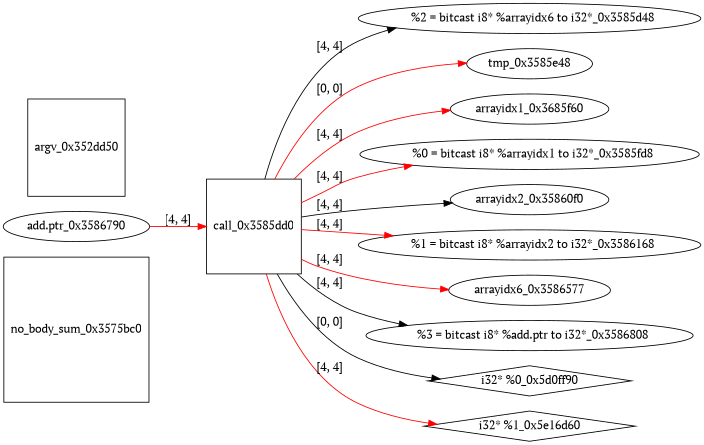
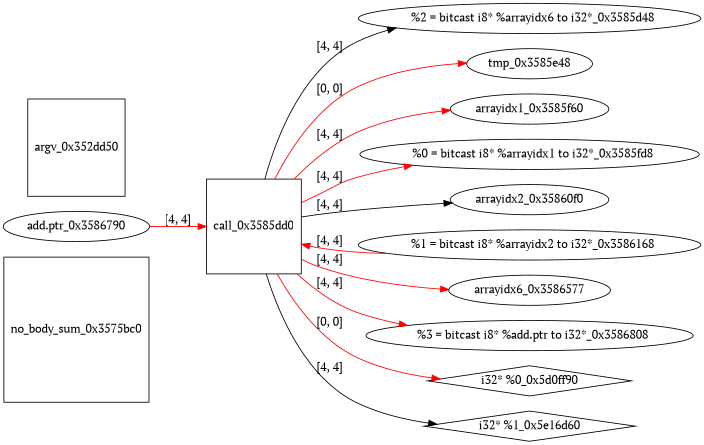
(530, 109) -> (530, 109)
(343, 232) -> (349, 252)
(344, 307) -> (344, 307)
(340, 348) -> (340, 348)
(322, 377) -> (322, 377)
